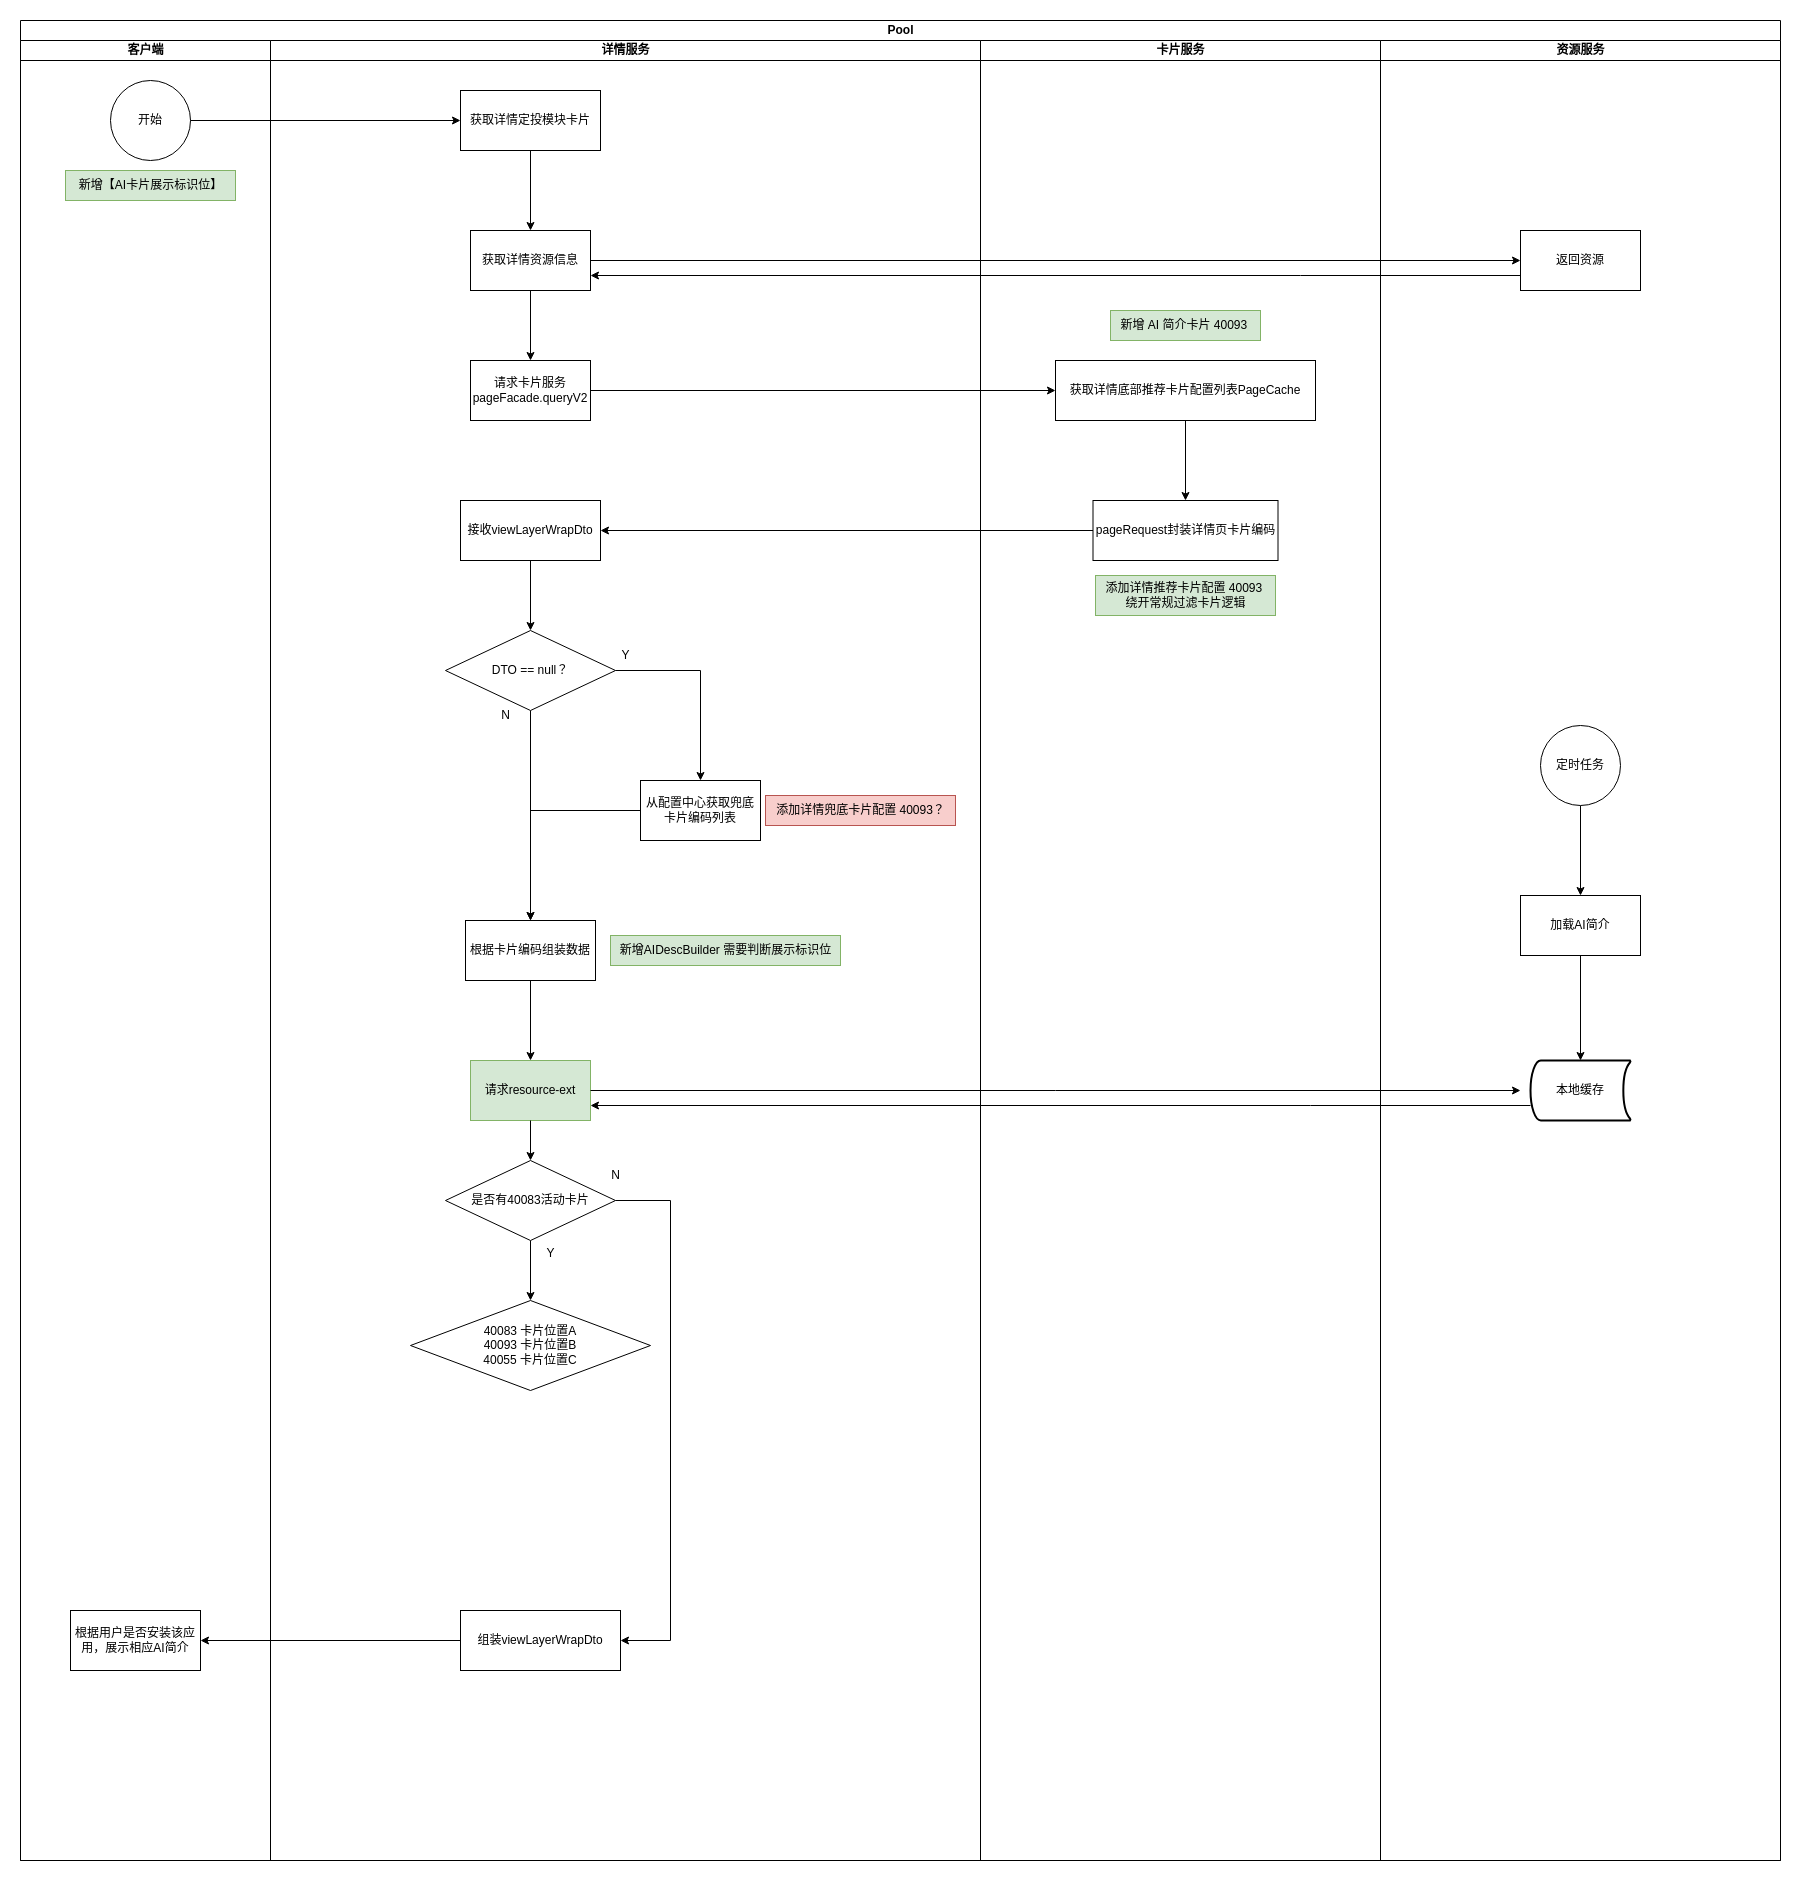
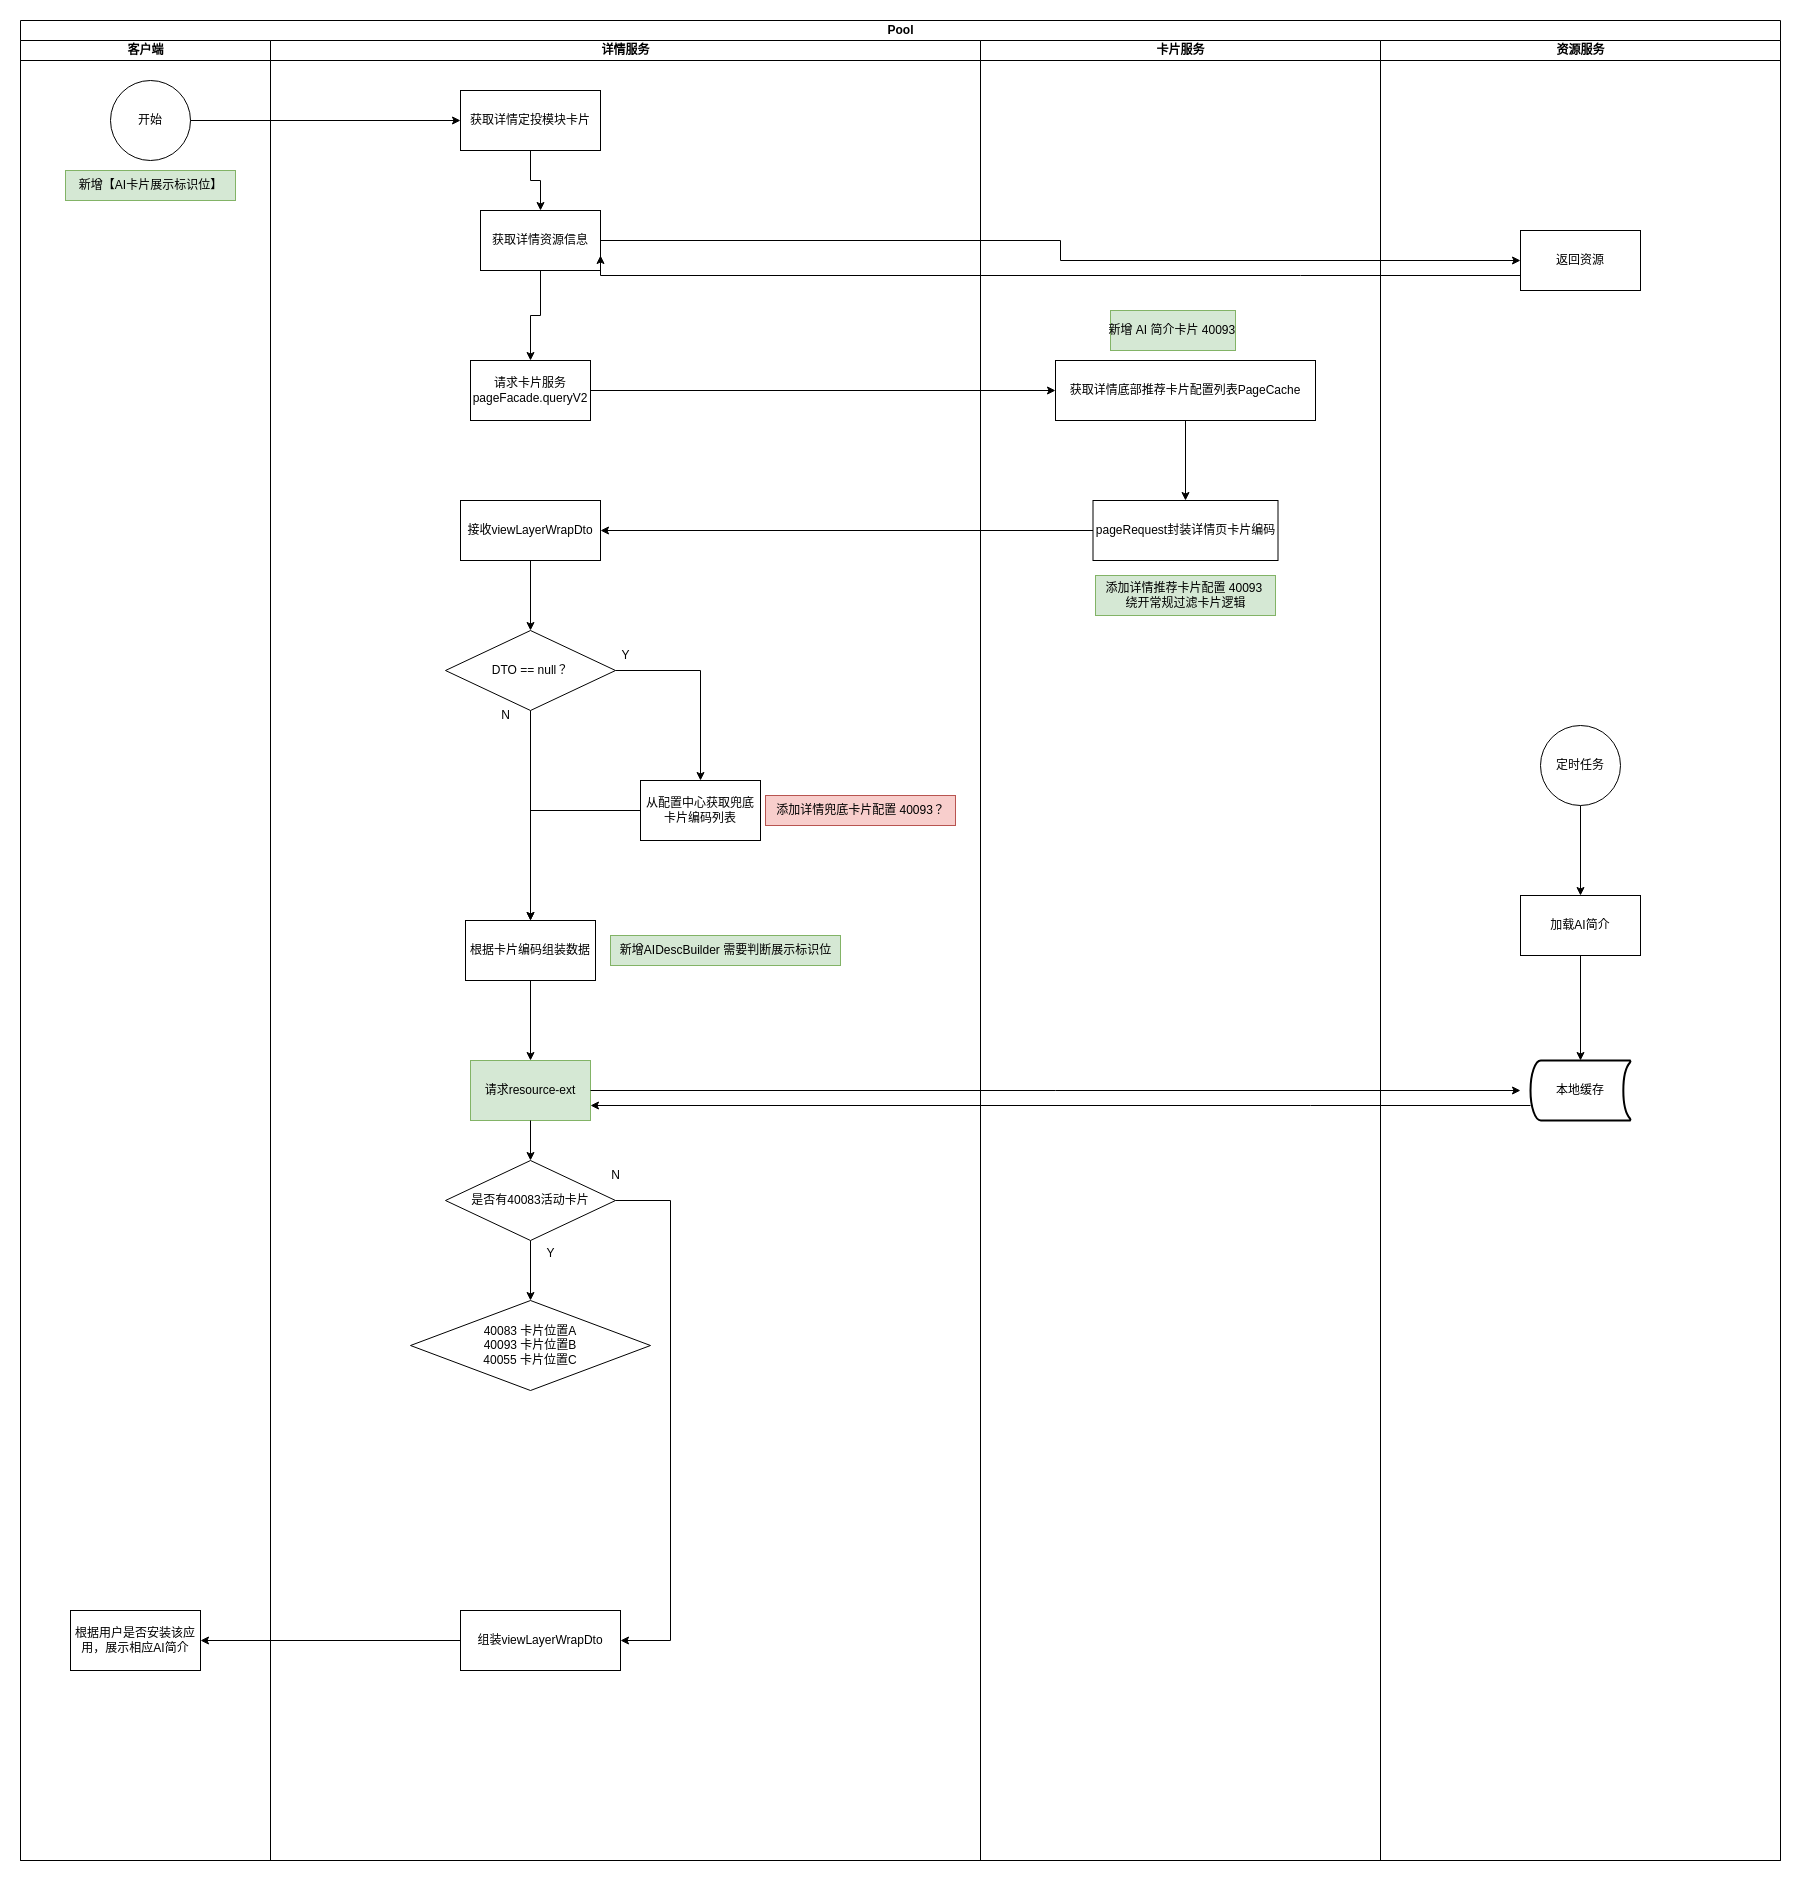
(531, 261) -> (541, 241)
(1186, 326) -> (1173, 331)
